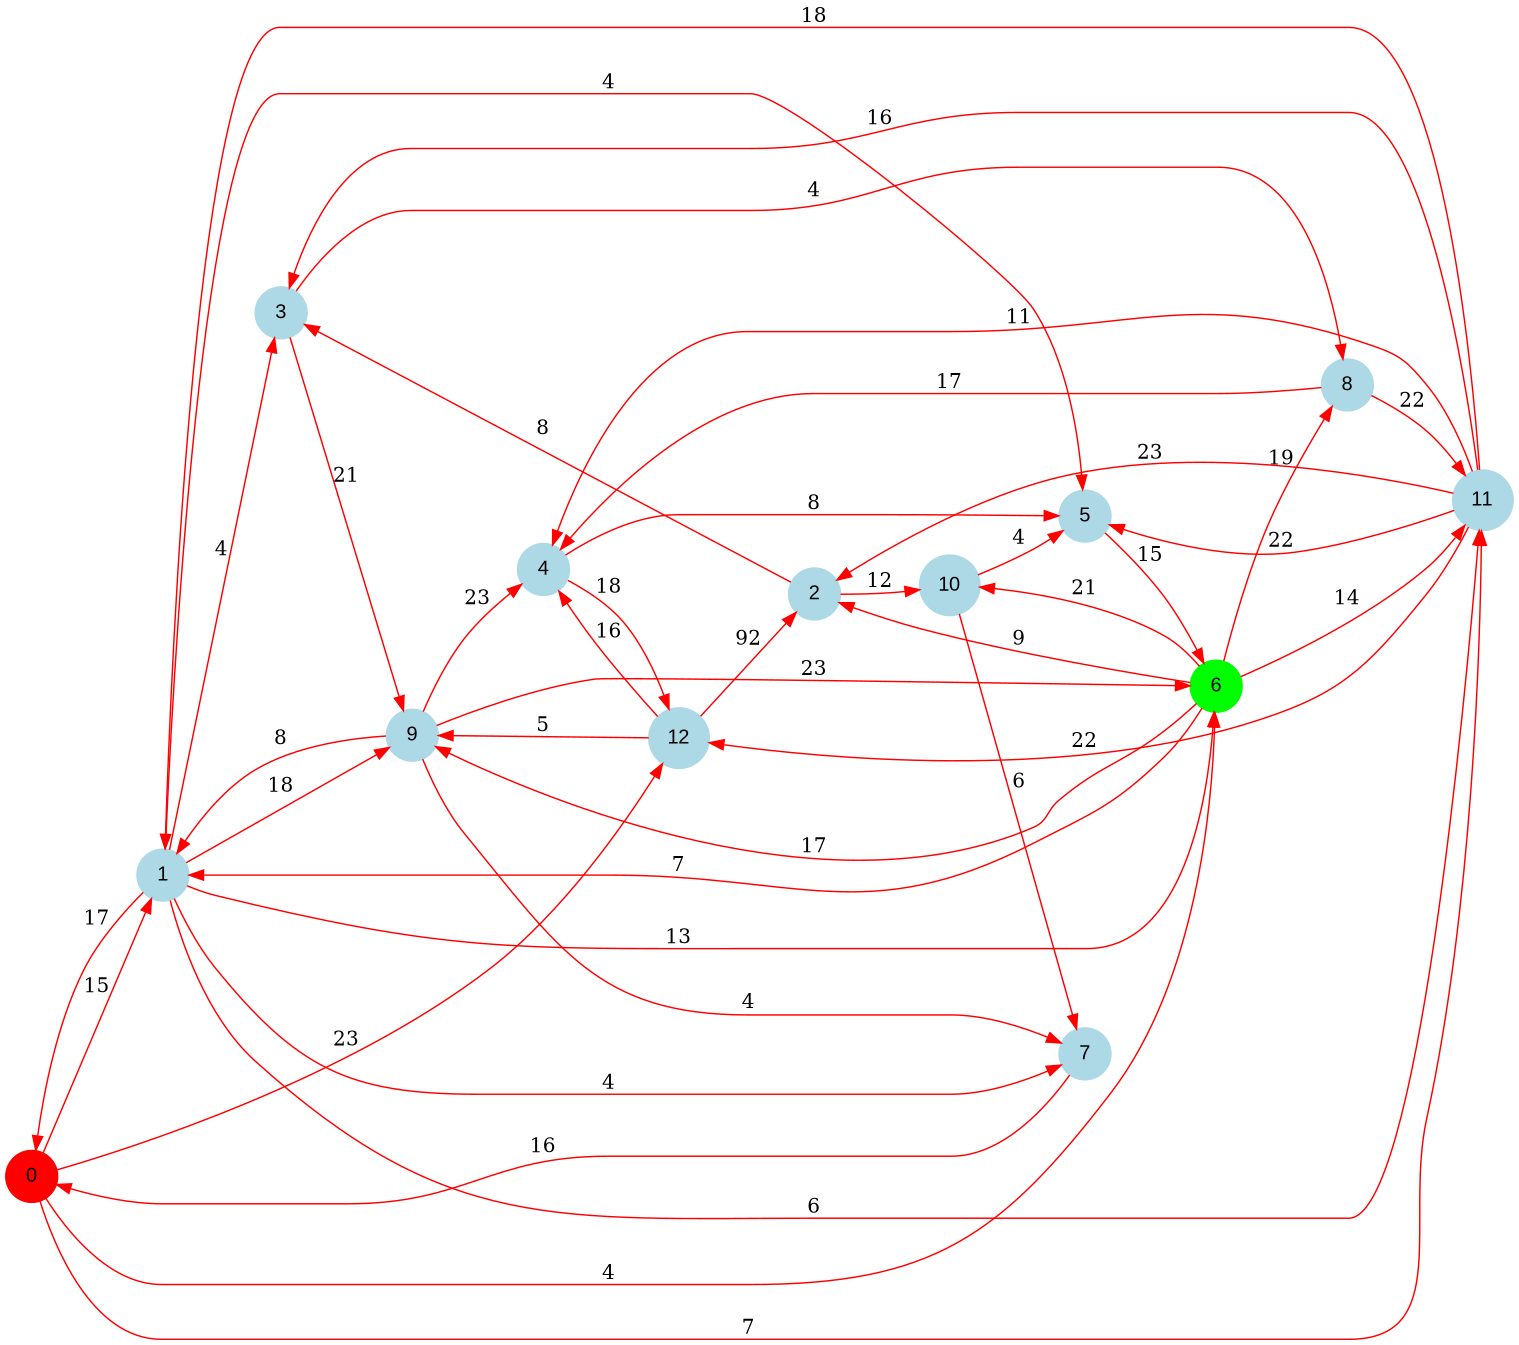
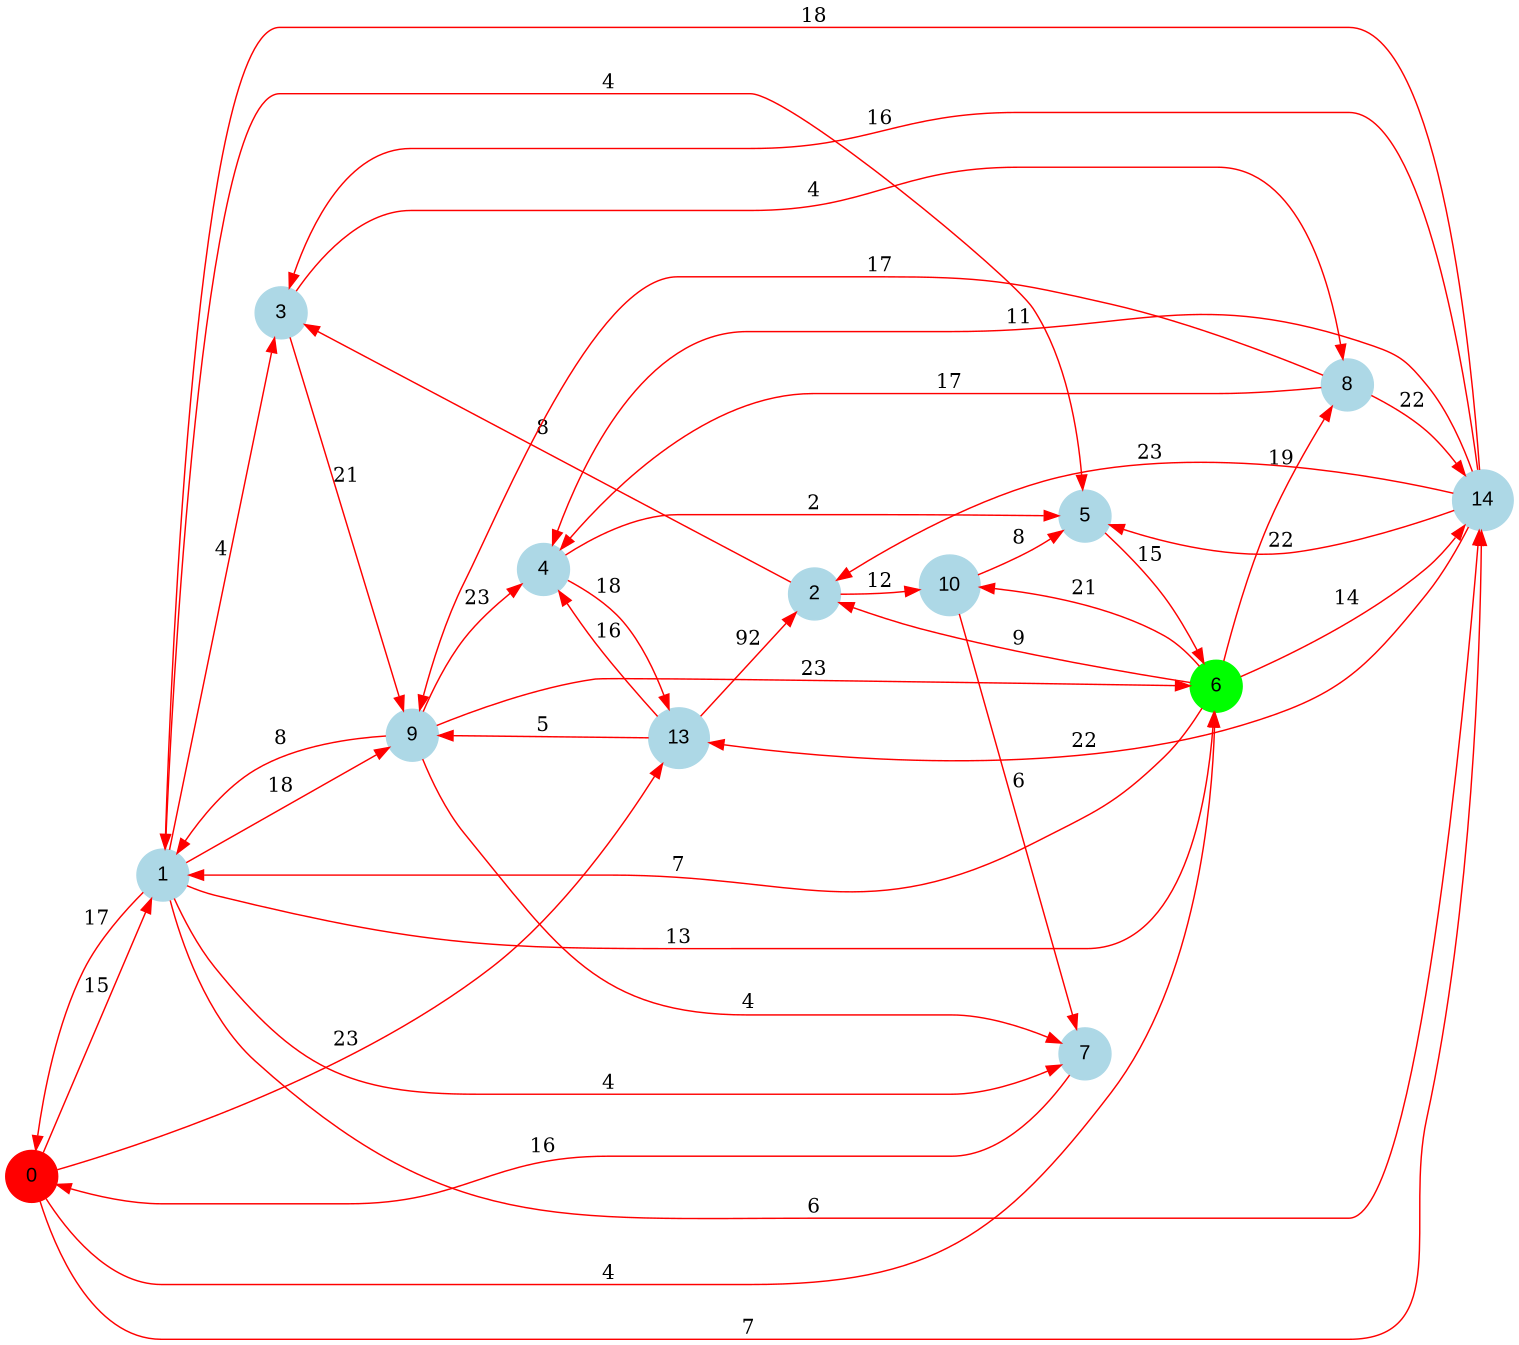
(1483, 500) -> (1483, 500)
(815, 504) -> (815, 504)
(1019, 538) -> (1019, 538)
(679, 738) -> (679, 738)
(838, 859) -> (756, 277)
